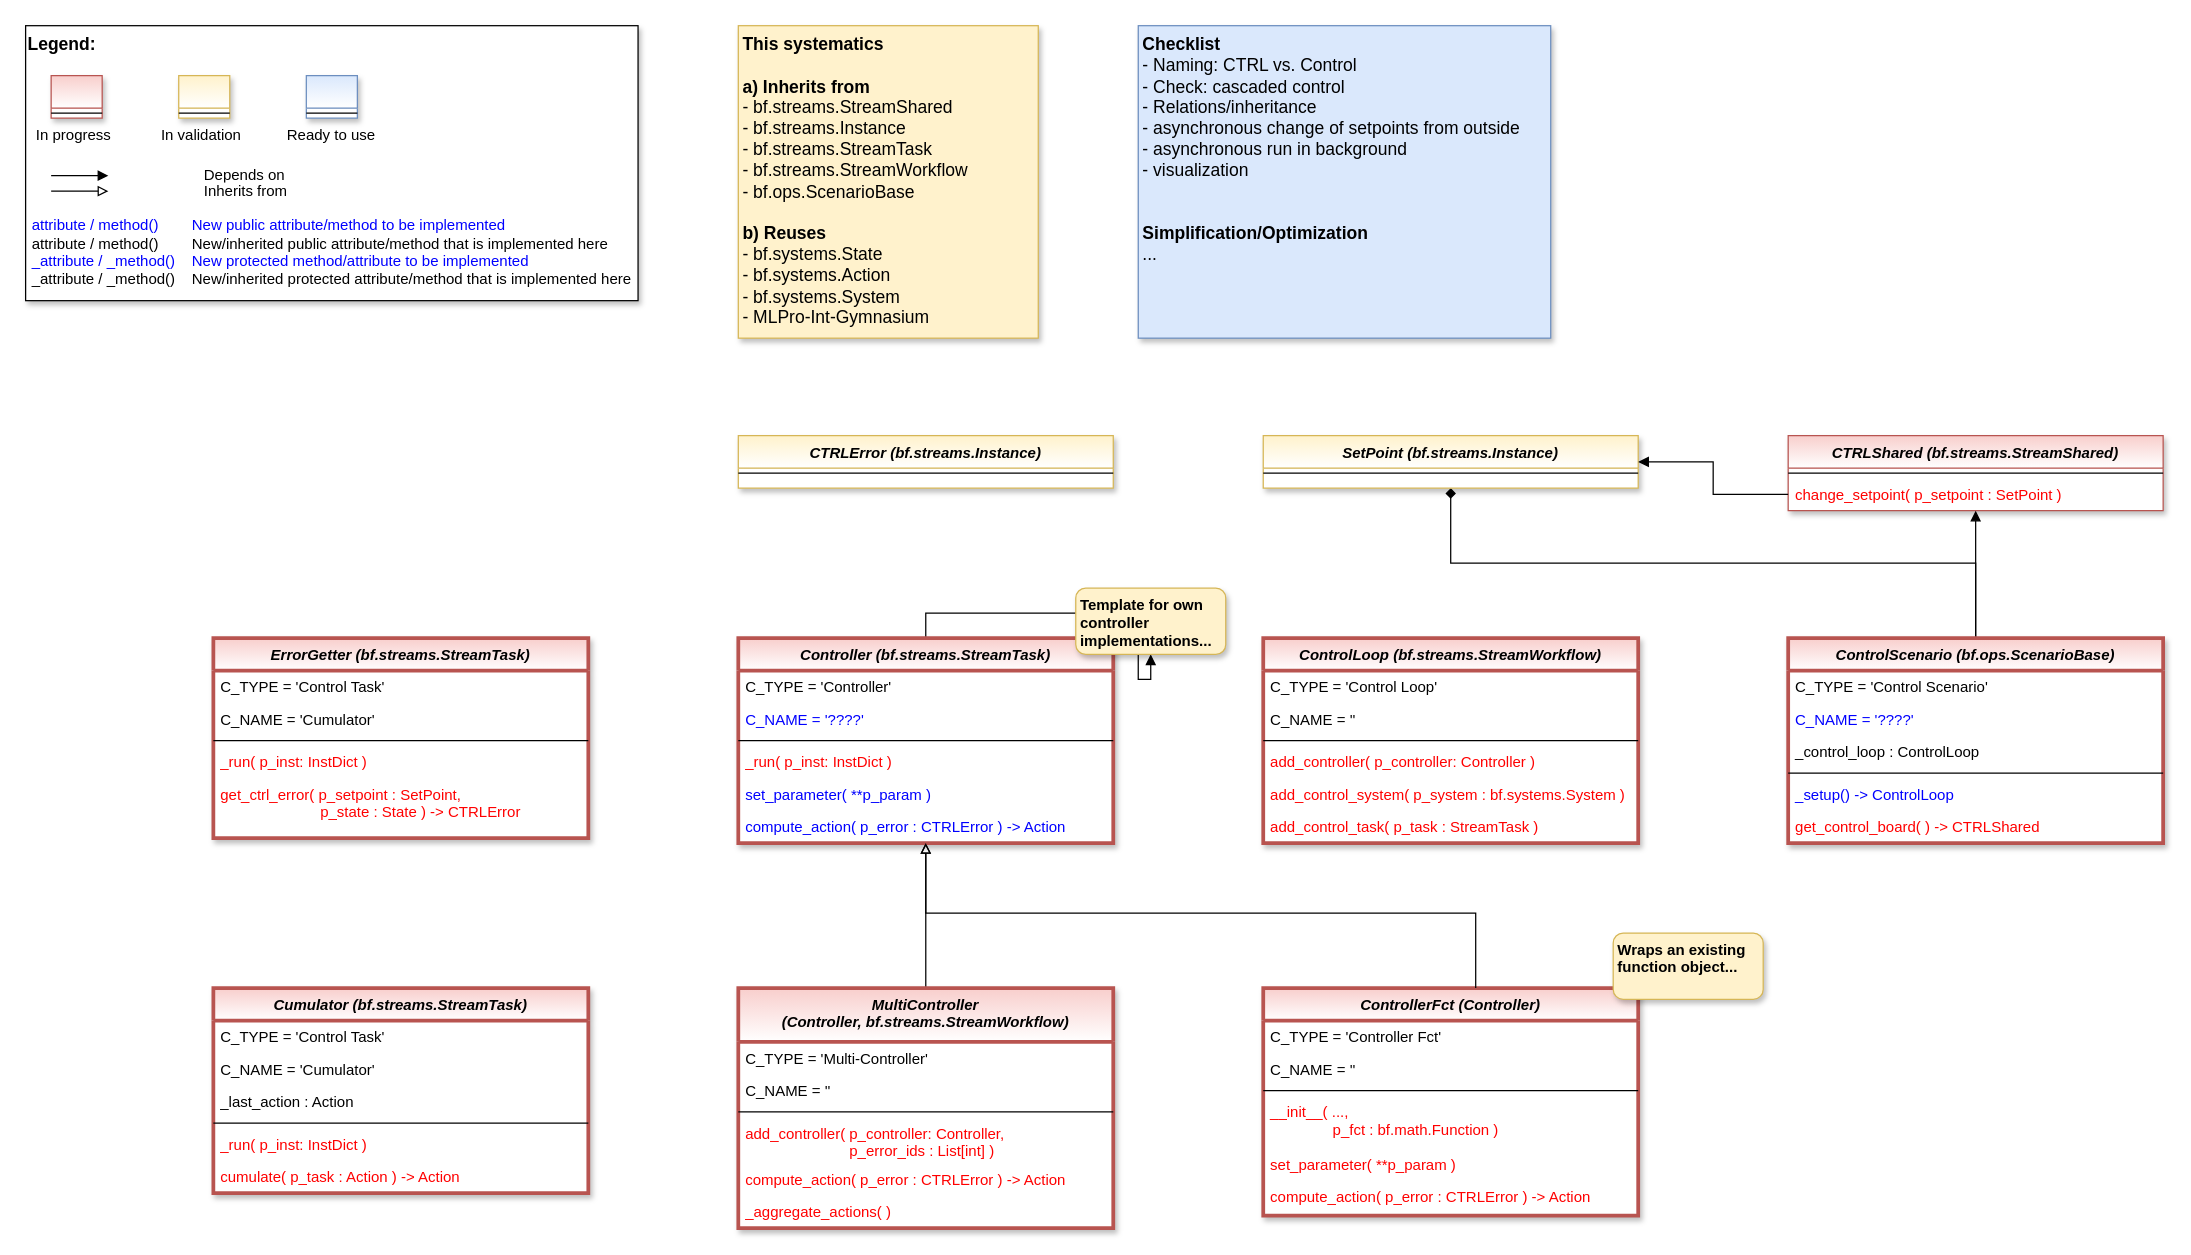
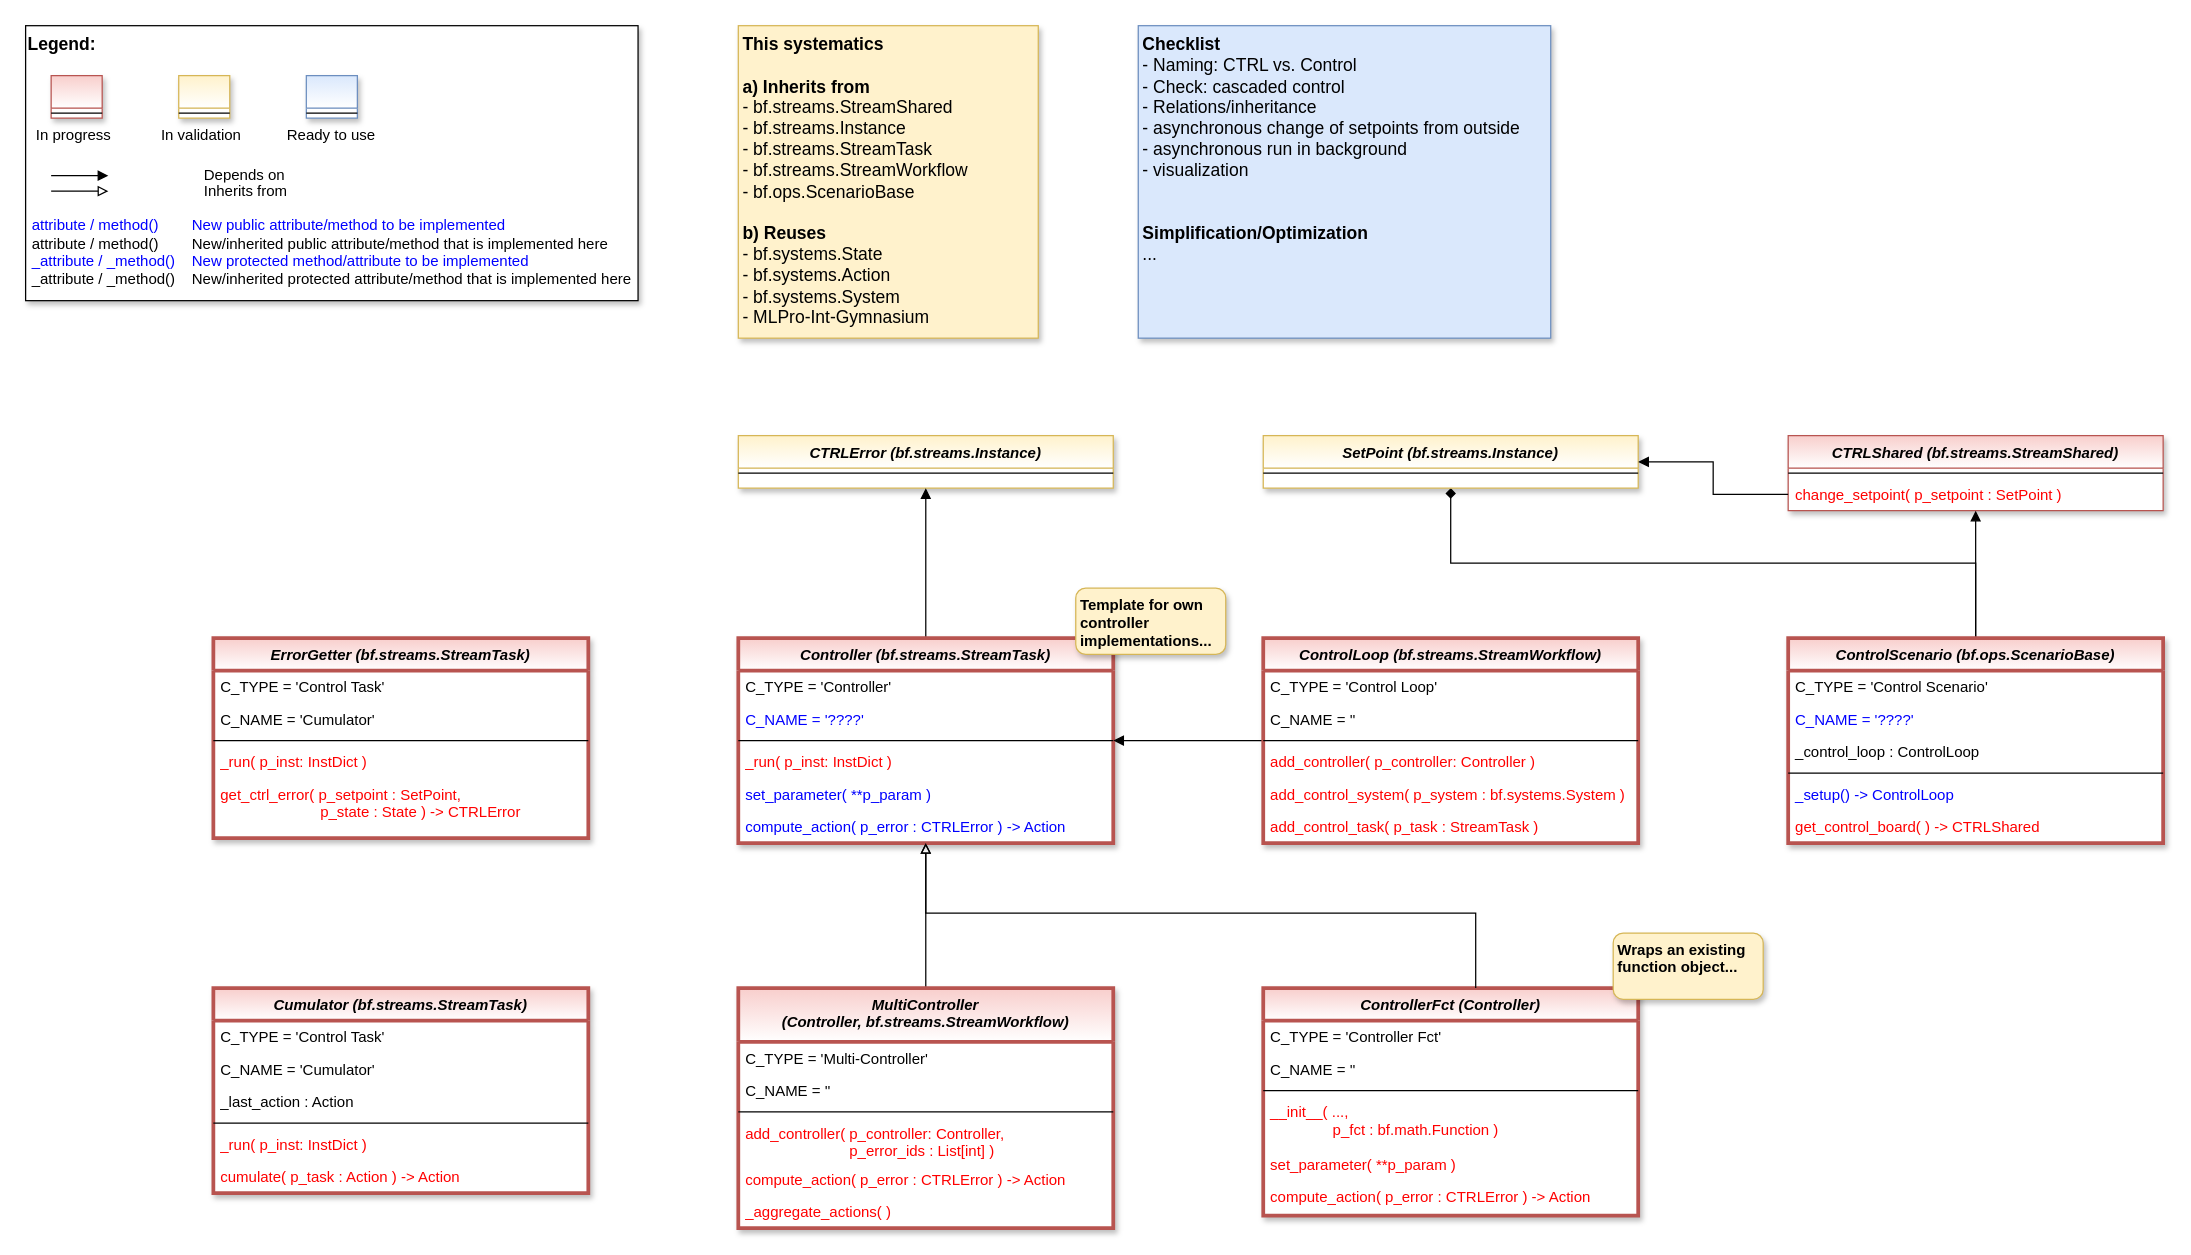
(1000, 613) -> (926, 557)
none -> (1193, 741)
